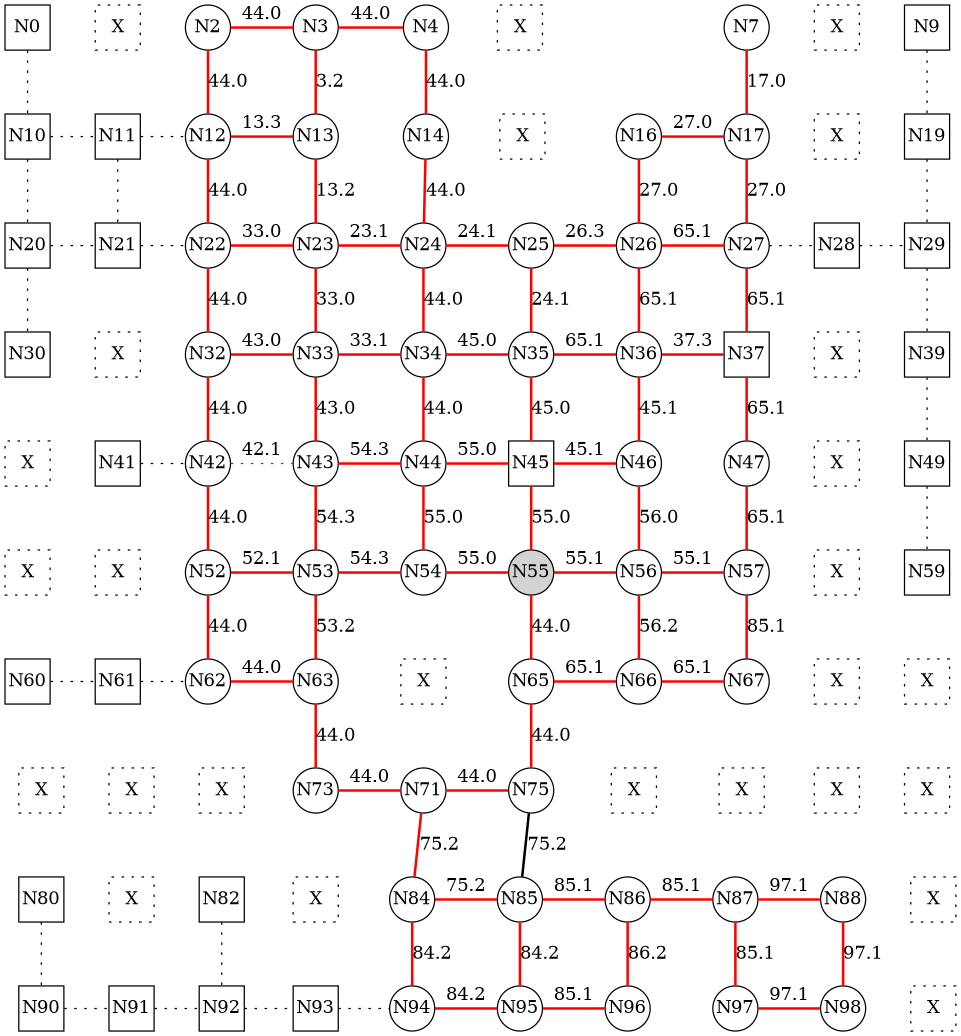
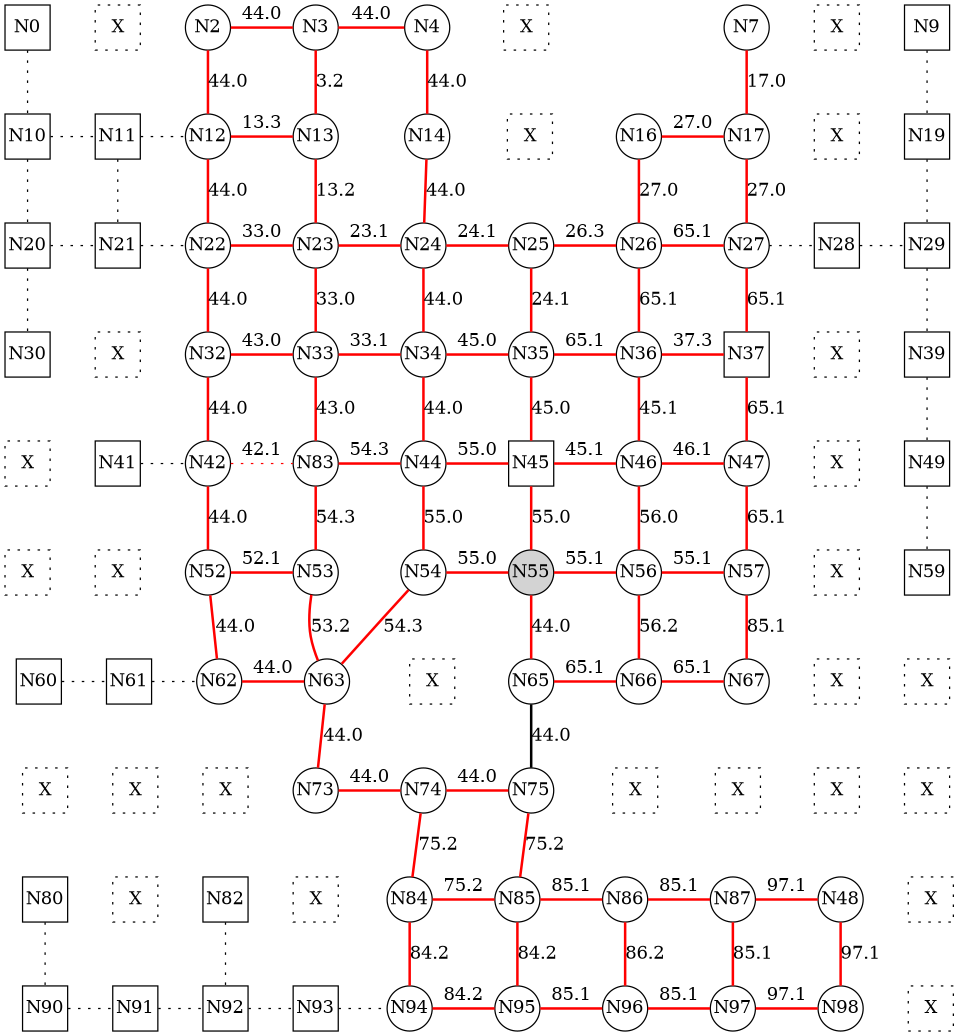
(316, 464) -> (316, 464)
none -> (693, 464)
(370, 573) -> (375, 627)
(531, 736) -> (531, 736)
(423, 791) -> (423, 791)
(526, 845) -> (524, 845)
(843, 899) -> (841, 899)
none -> (679, 1008)
